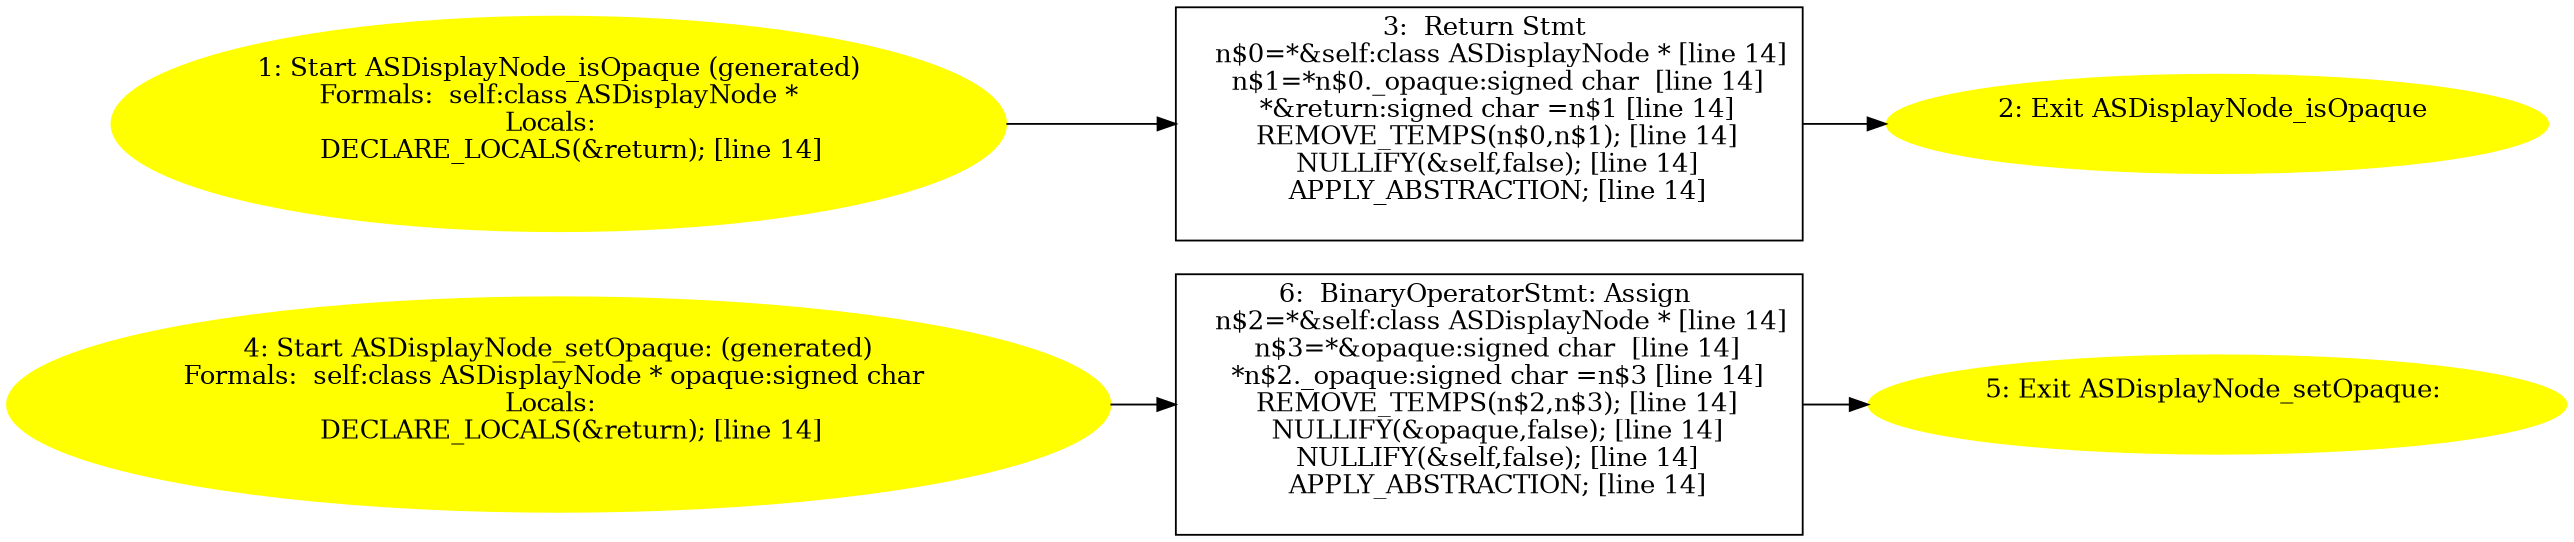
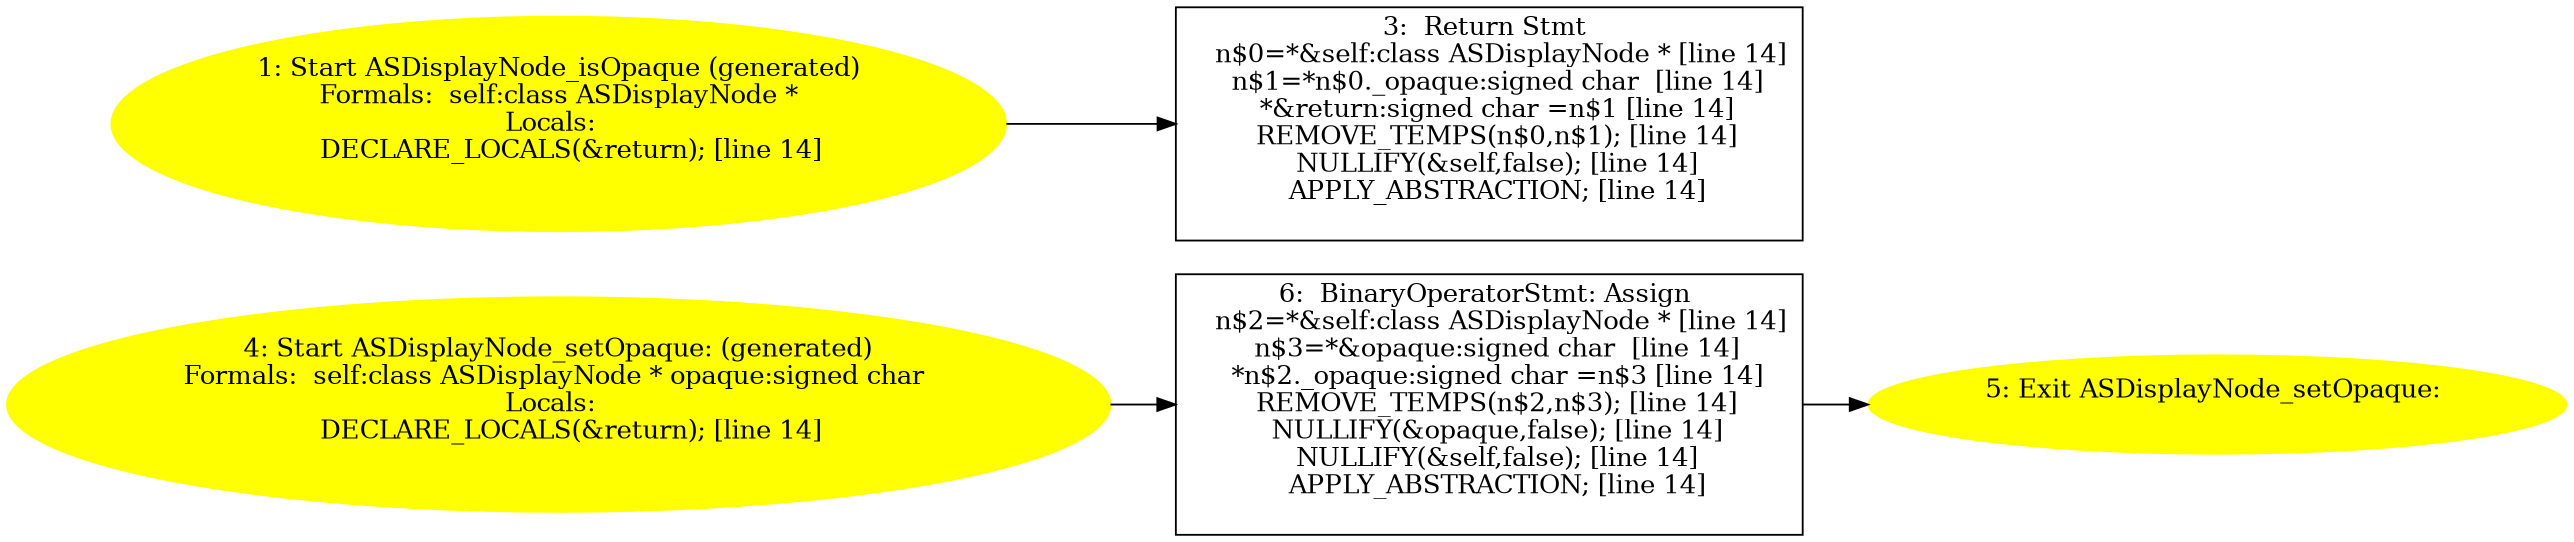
(2217, 124) -> none
